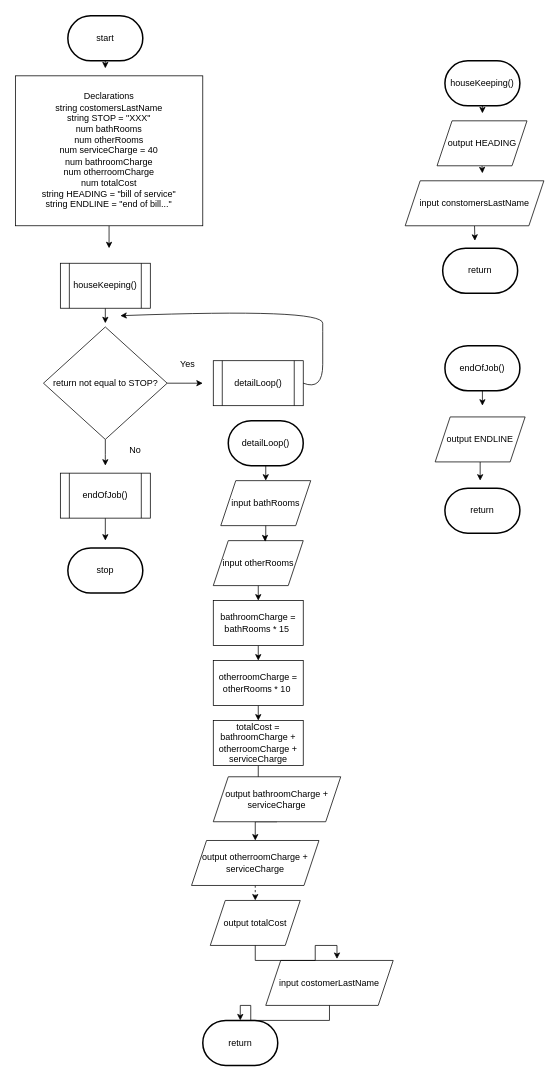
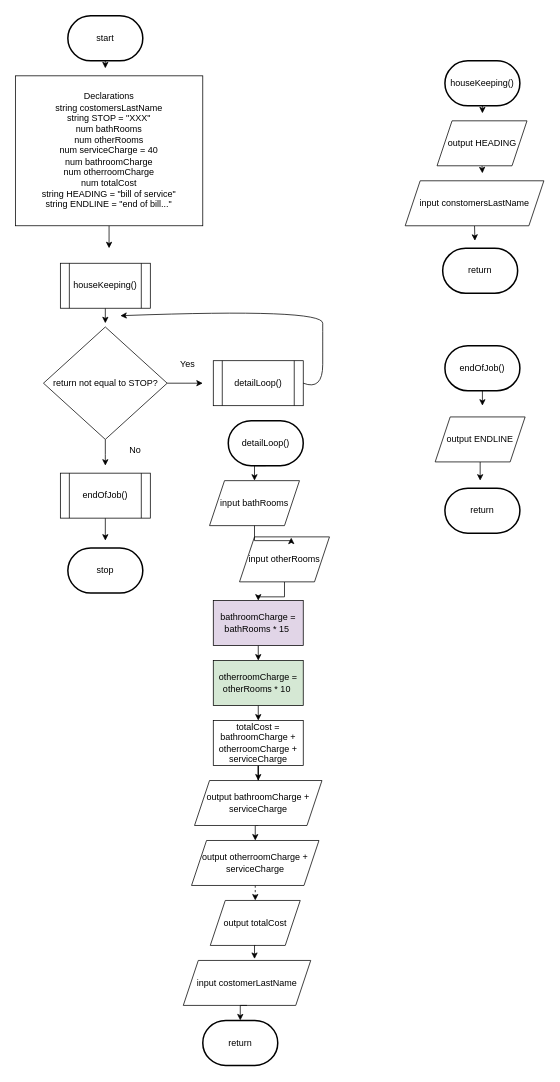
(266, 503) -> (255, 503)
(258, 563) -> (285, 559)
(258, 623) -> (258, 623)
(258, 683) -> (258, 683)
(277, 799) -> (258, 803)
(330, 983) -> (247, 983)
